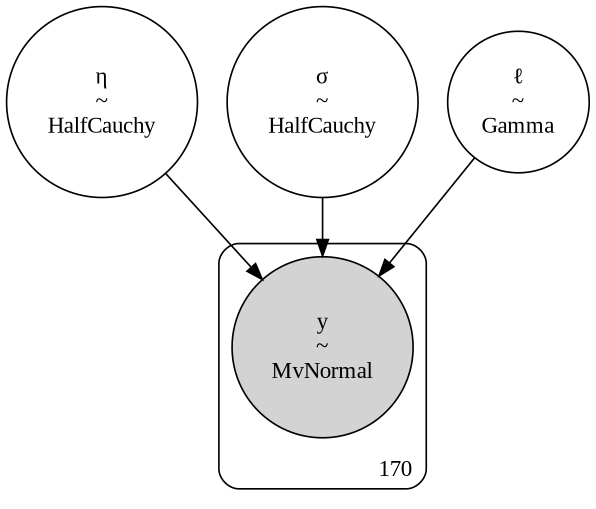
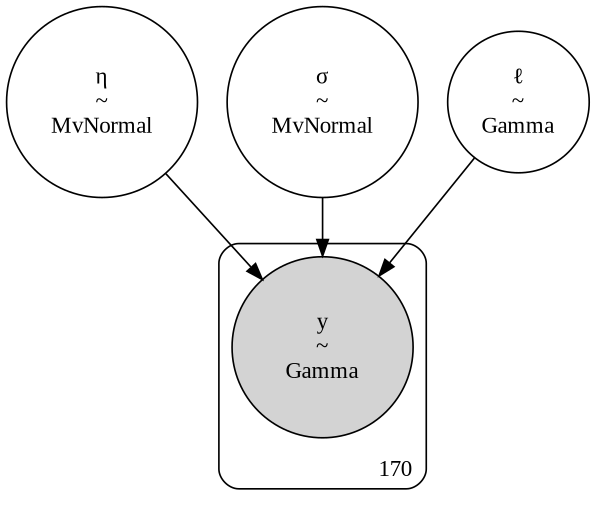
(102, 102) -> (102, 102)
(323, 102) -> (323, 102)
(323, 347) -> (323, 347)
